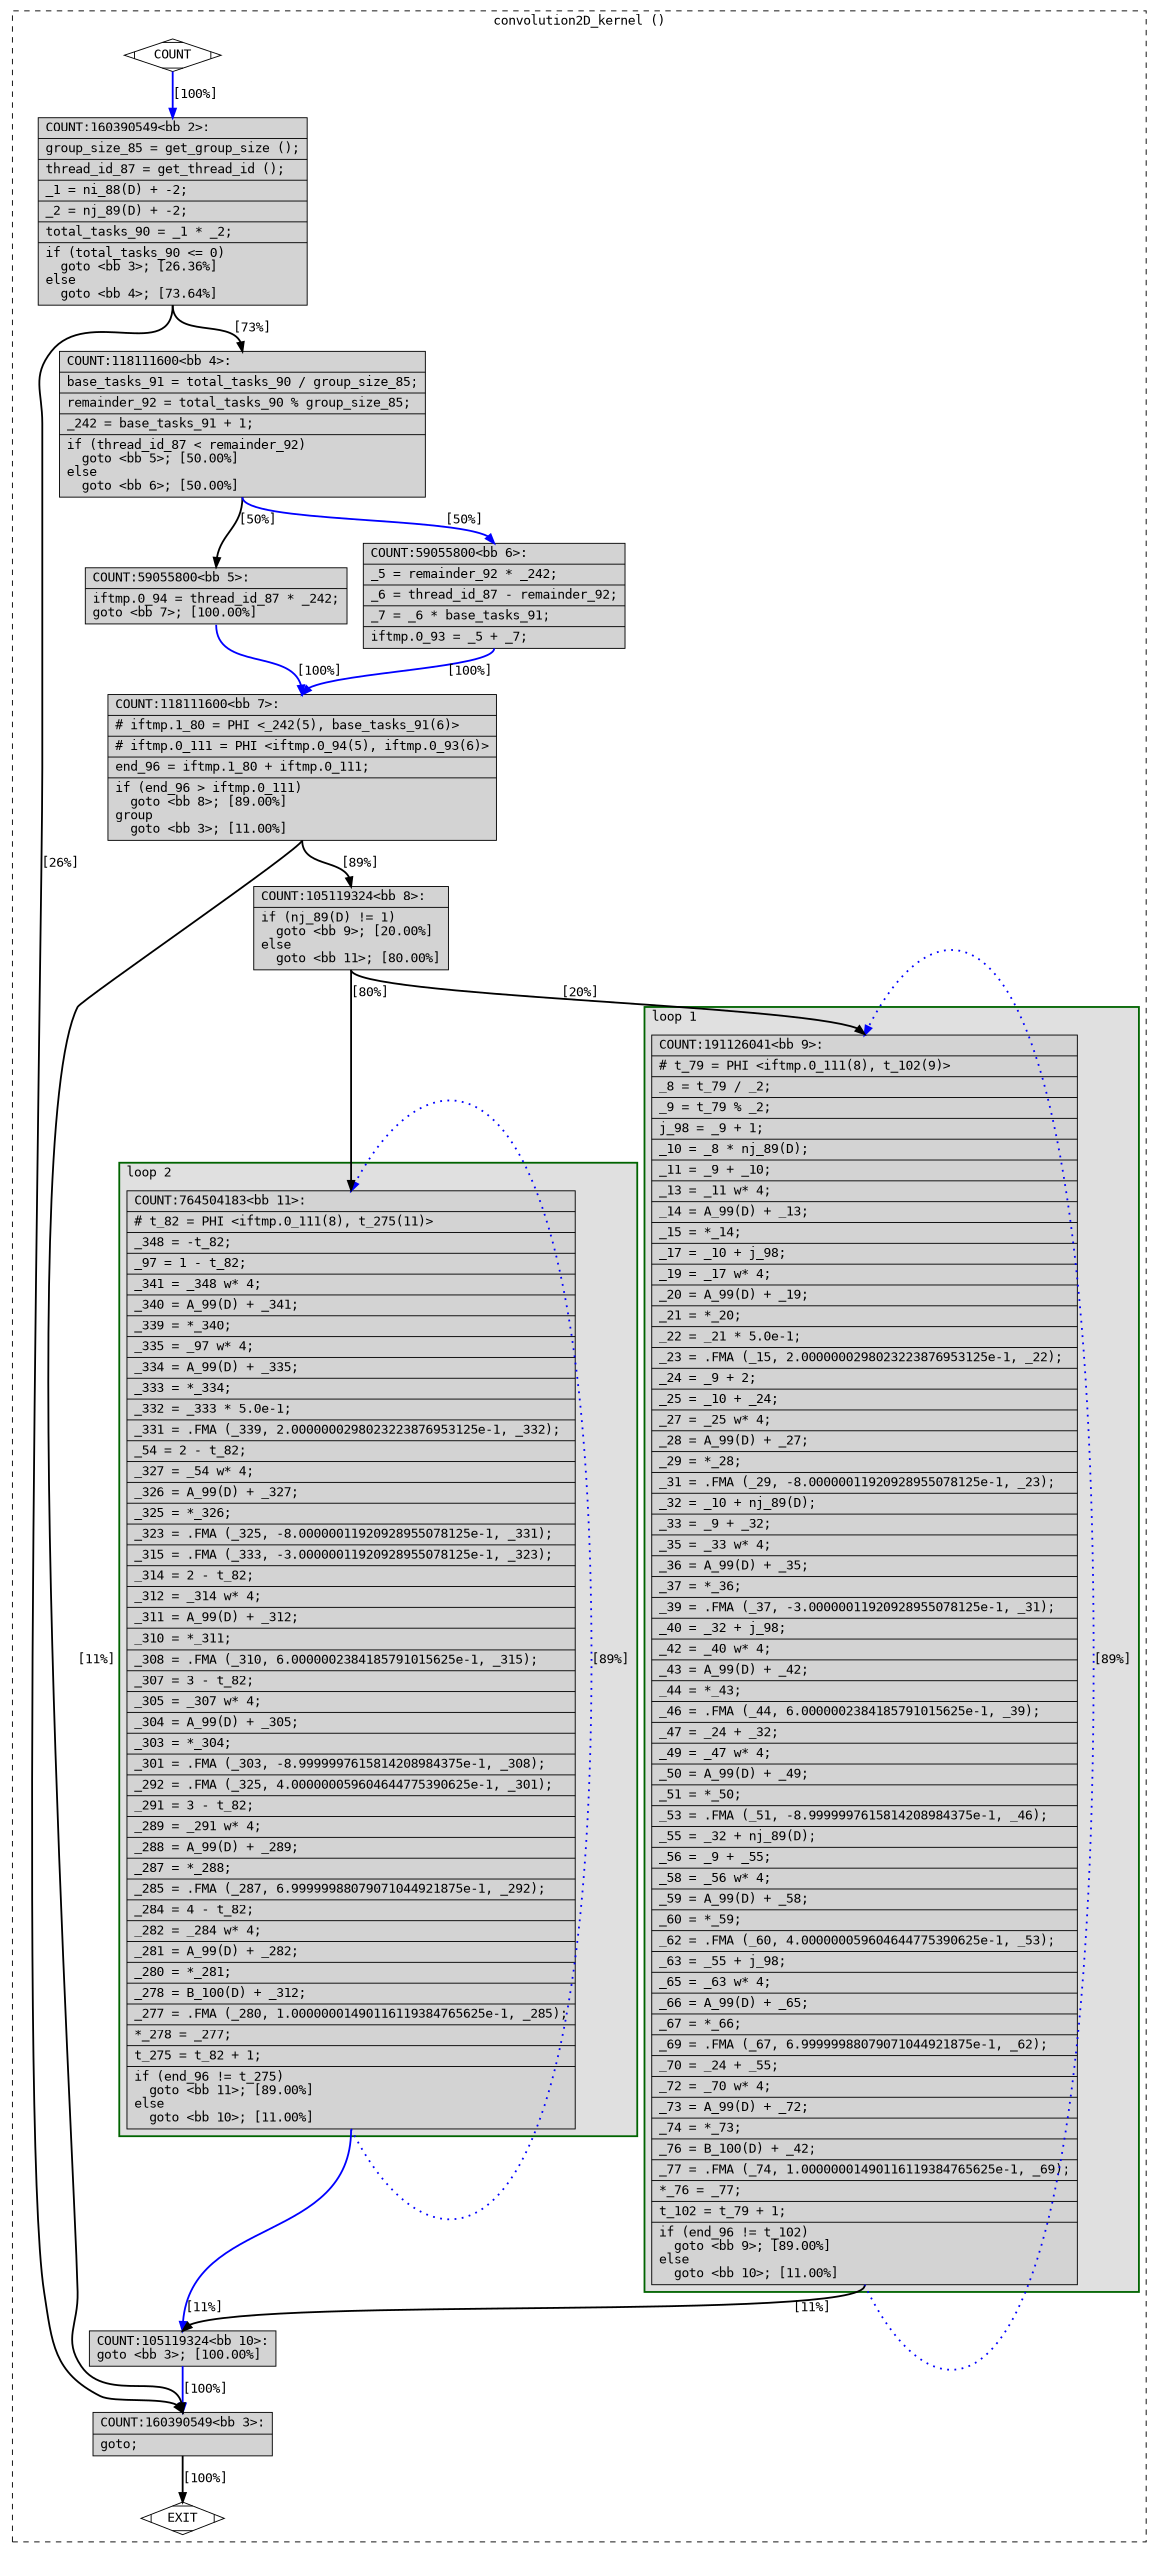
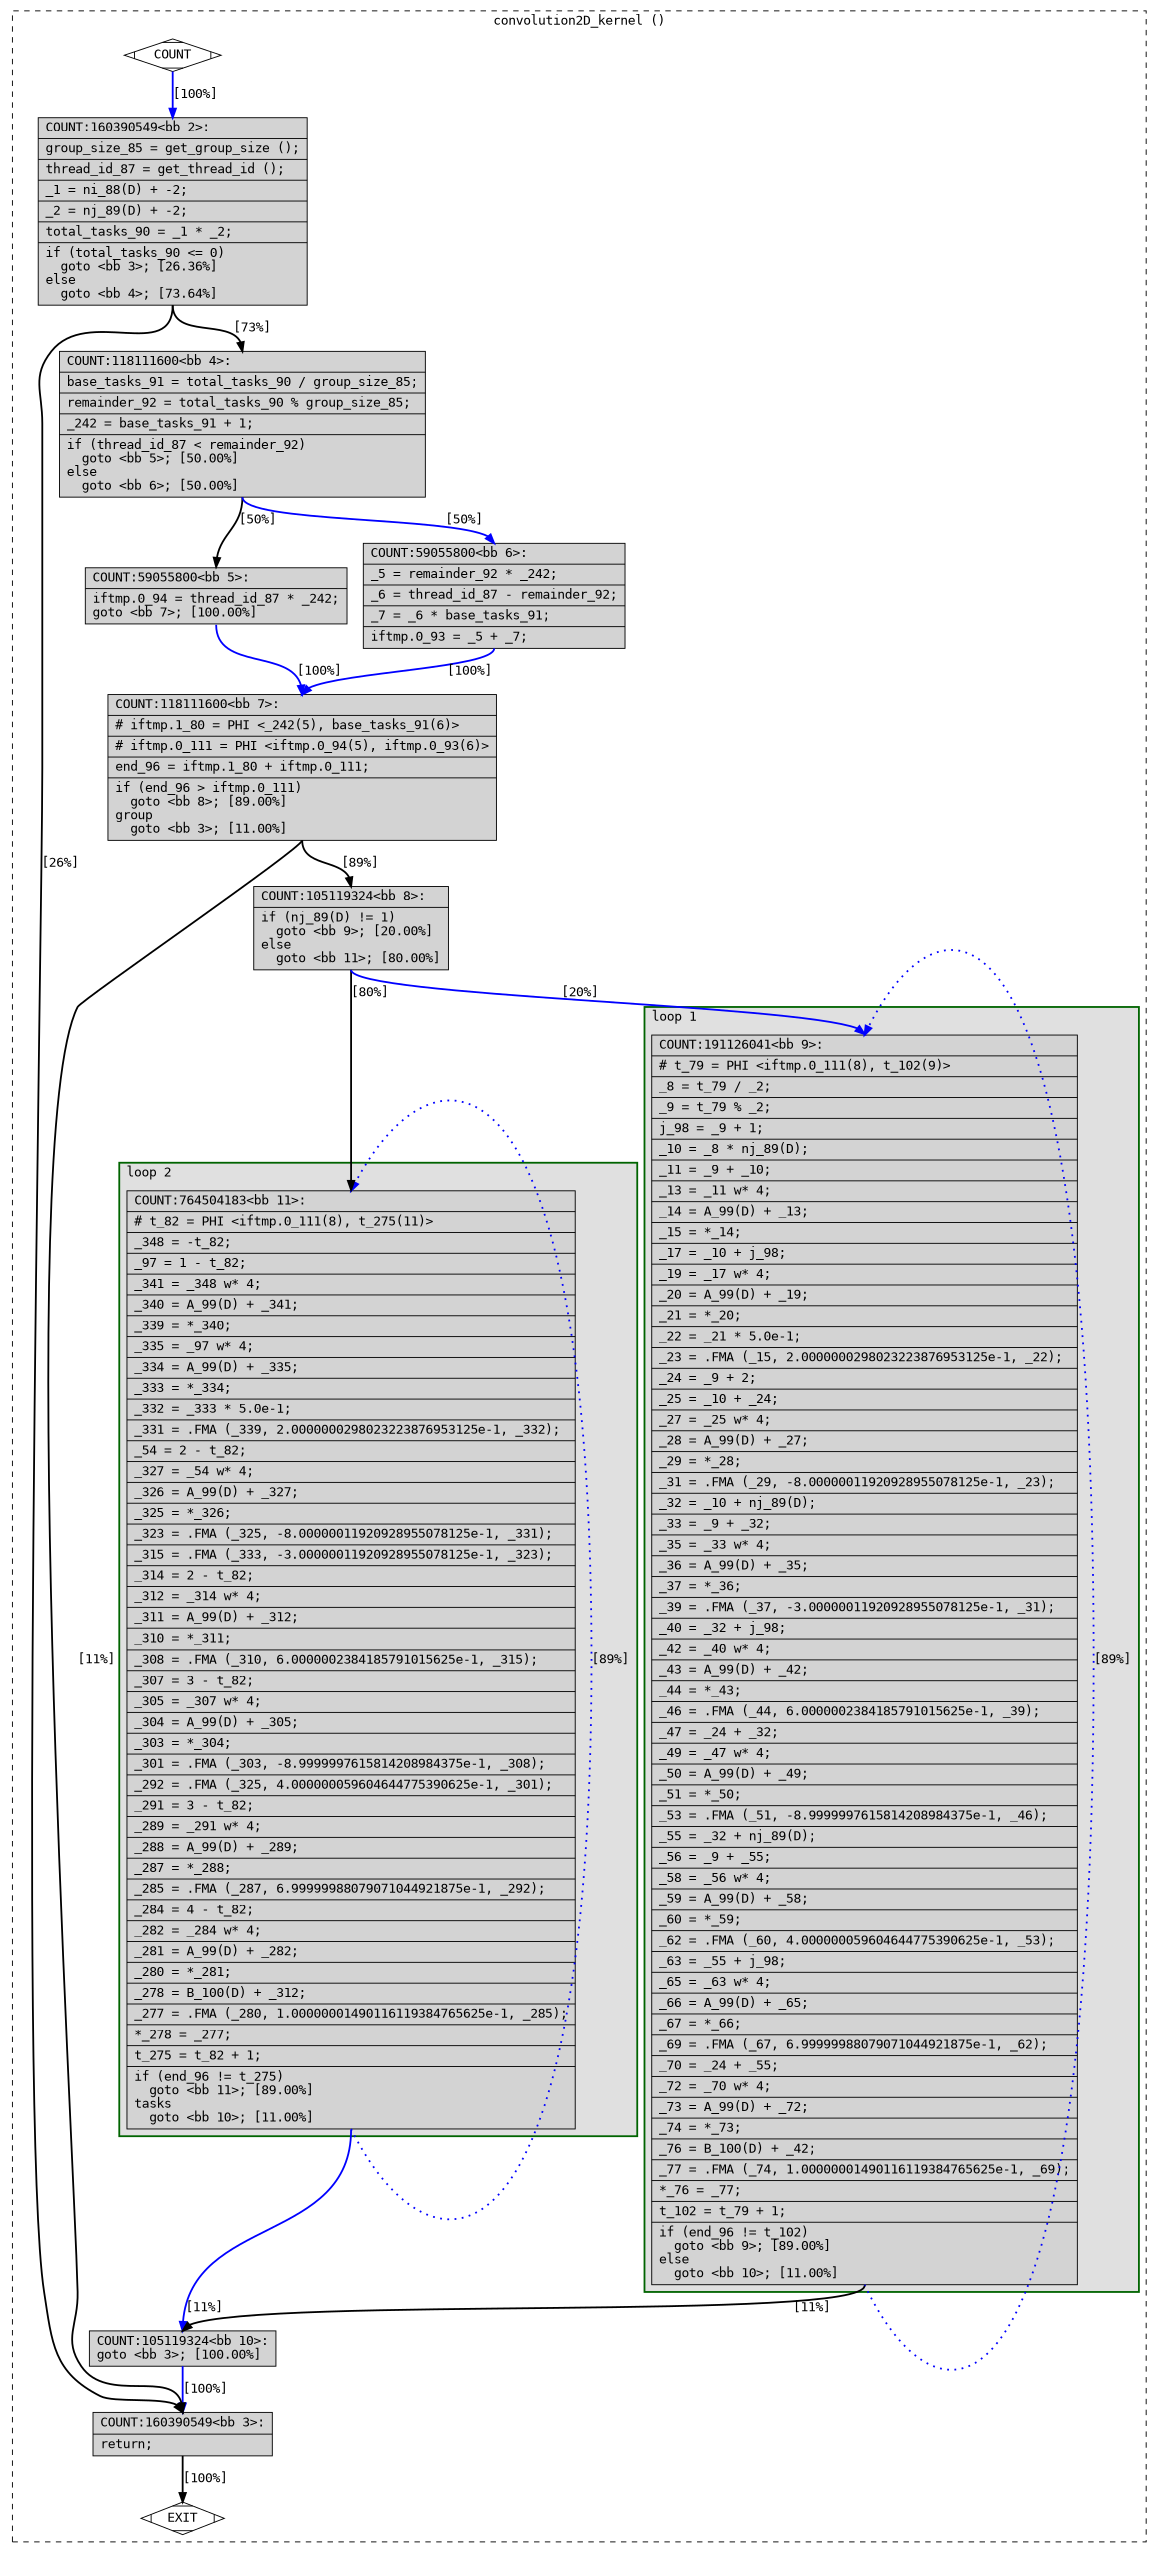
(603, 1002) -> (603, 1002)
(150, 2104) -> (153, 2104)
(119, 2445) -> (127, 2445)
